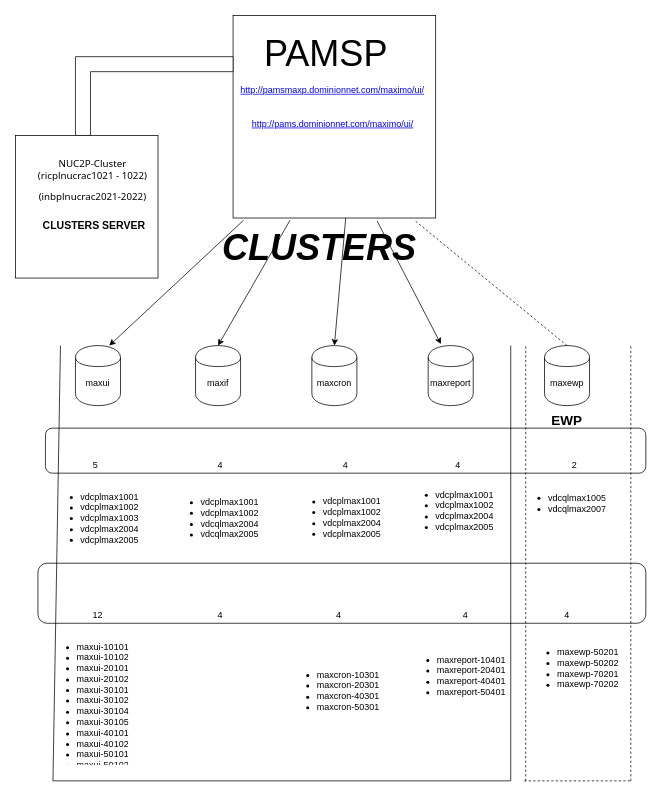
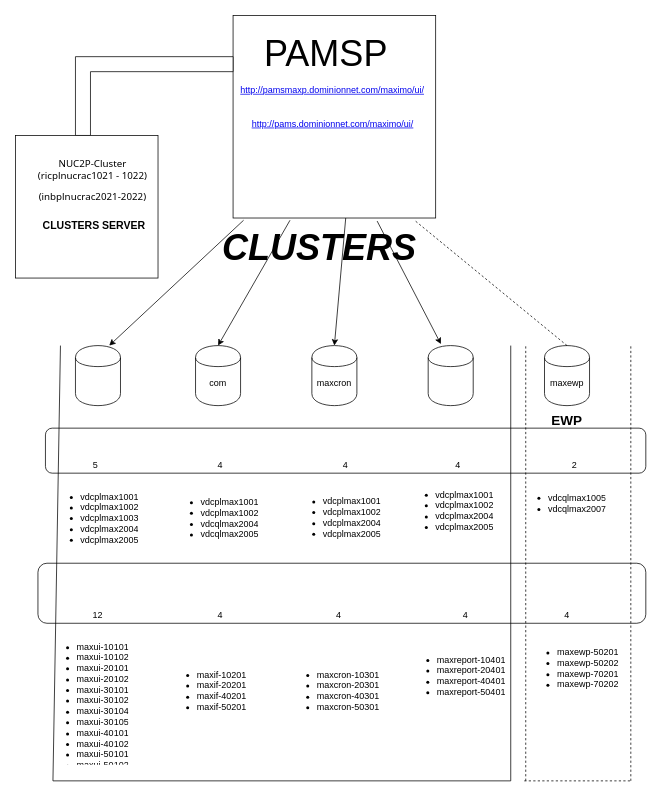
(98, 383) -> none
(218, 383) -> (218, 383)
(450, 383) -> none
none -> (218, 690)
